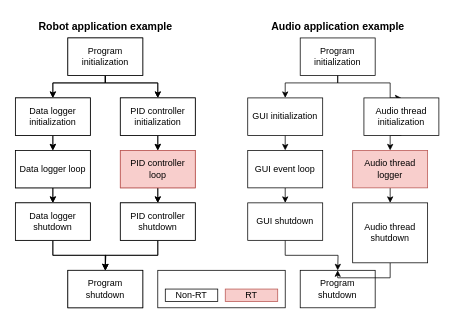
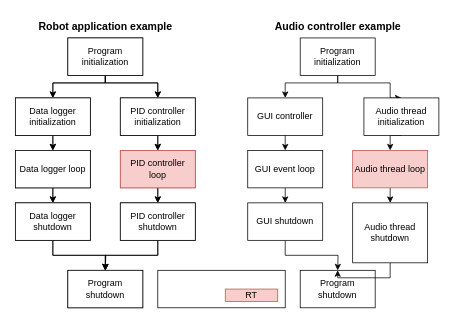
(338, 27) -> (338, 27)
(285, 117) -> (285, 117)
(390, 169) -> (390, 169)
(192, 295) -> none
